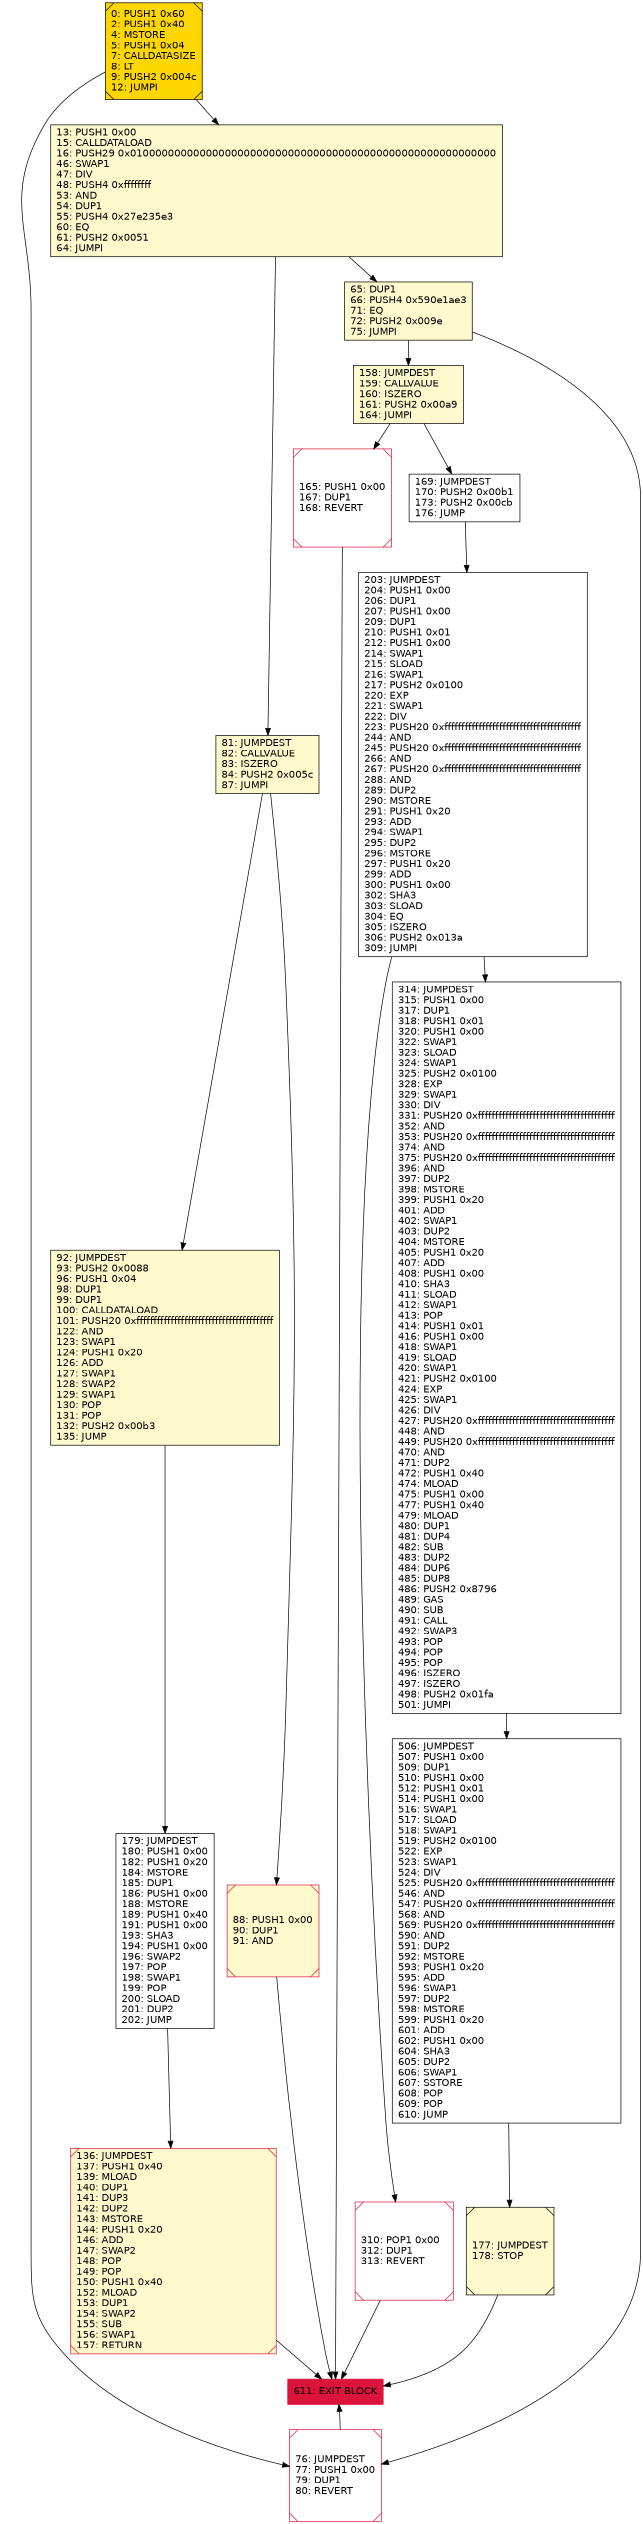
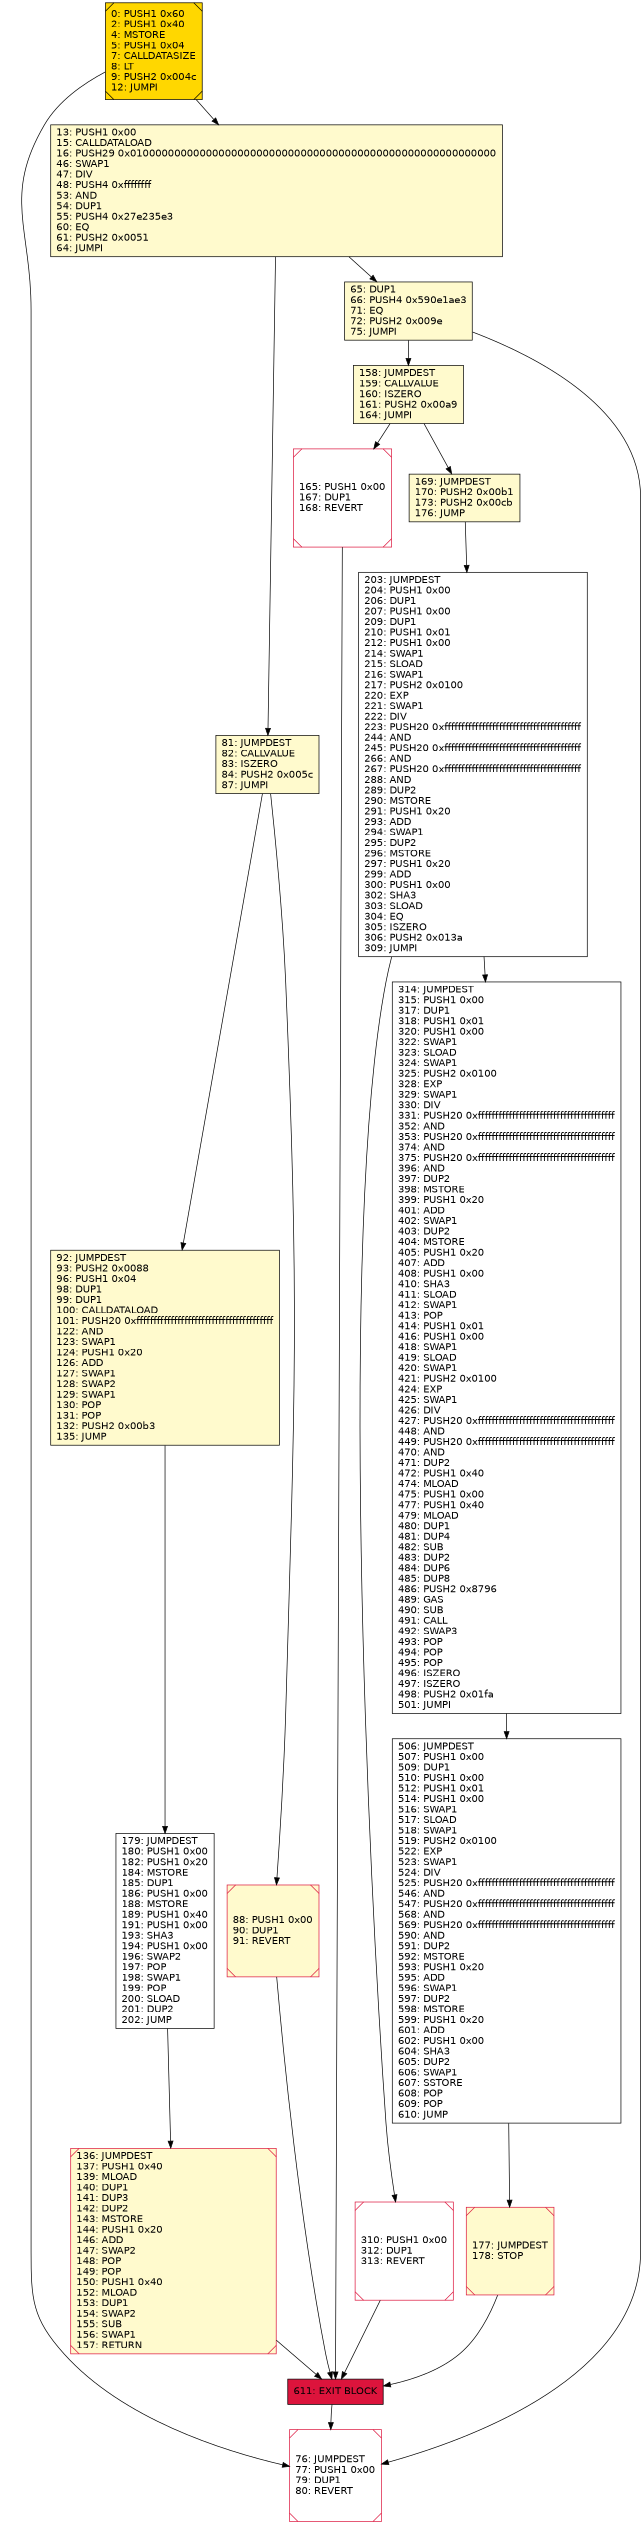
(465, 498) -> (465, 498)
(273, 1931) -> (273, 1931)
(404, 2251) -> (404, 2251)
(510, 2251) -> (510, 2251)
(335, 2392) -> (335, 2392)
(340, 2421) -> (331, 2413)
